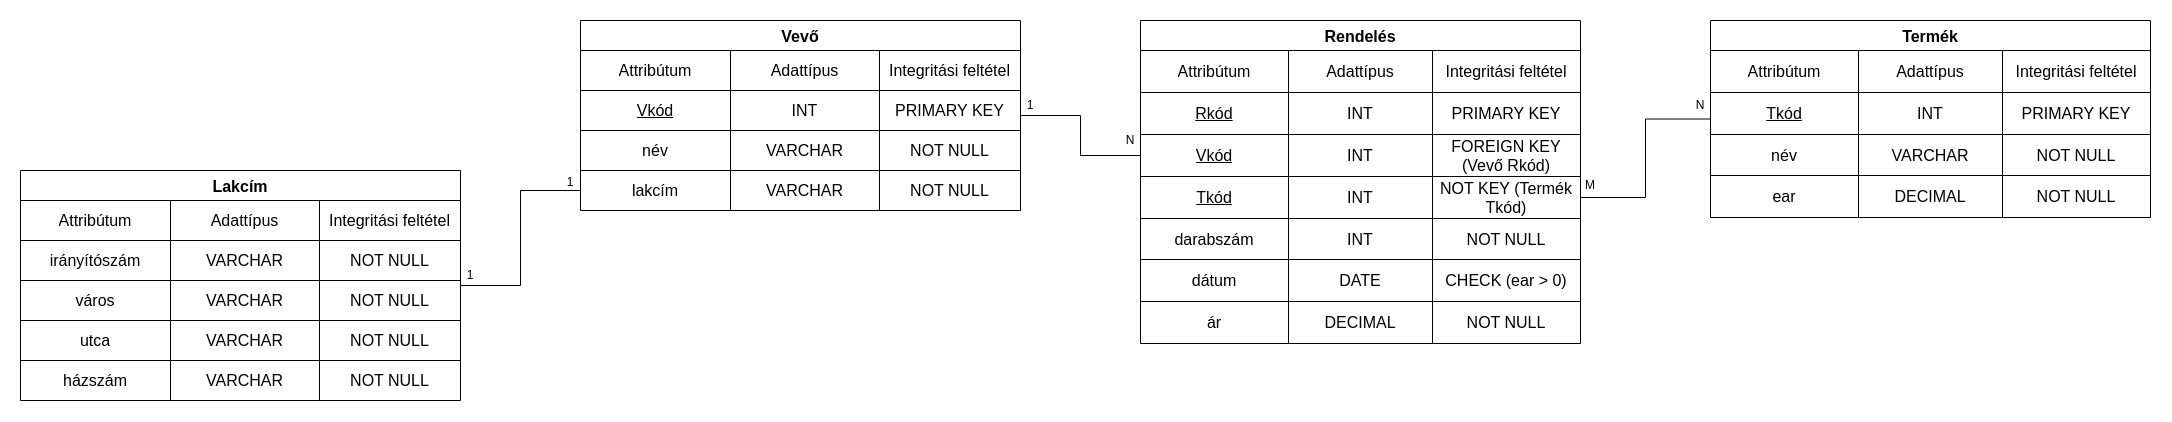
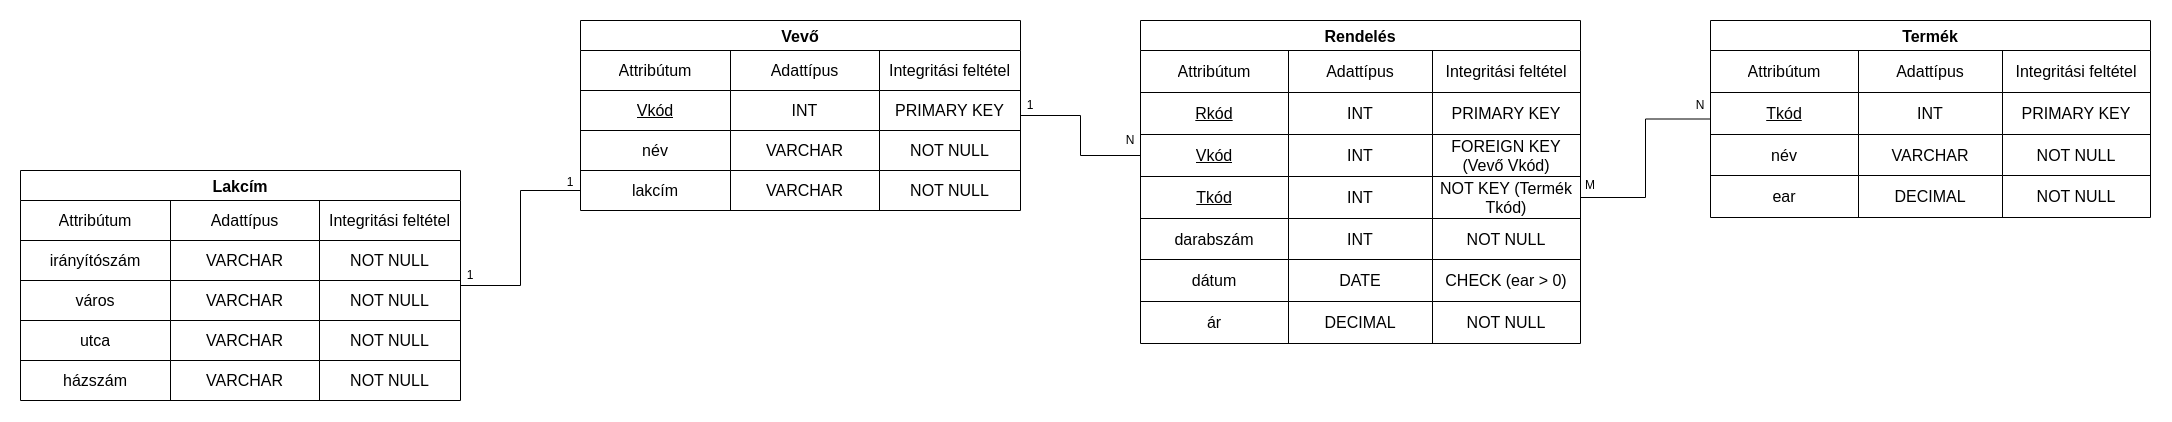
(1507, 156) -> (1507, 156)
